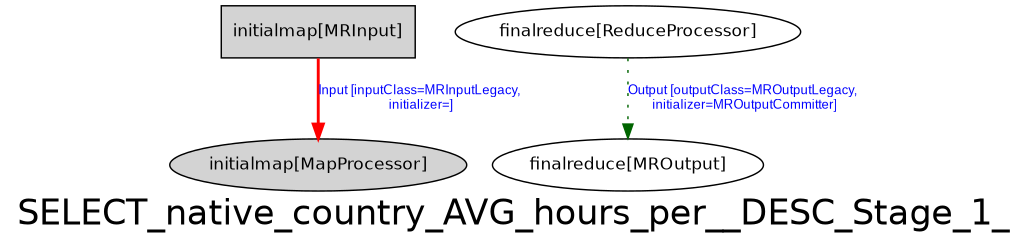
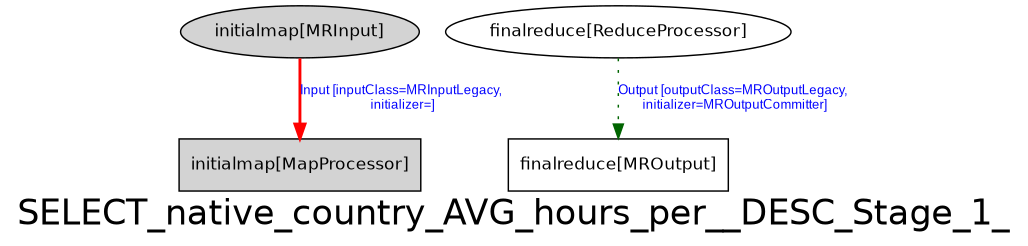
(318, 32) -> (300, 32)
(318, 165) -> (300, 165)
(628, 165) -> (618, 165)
